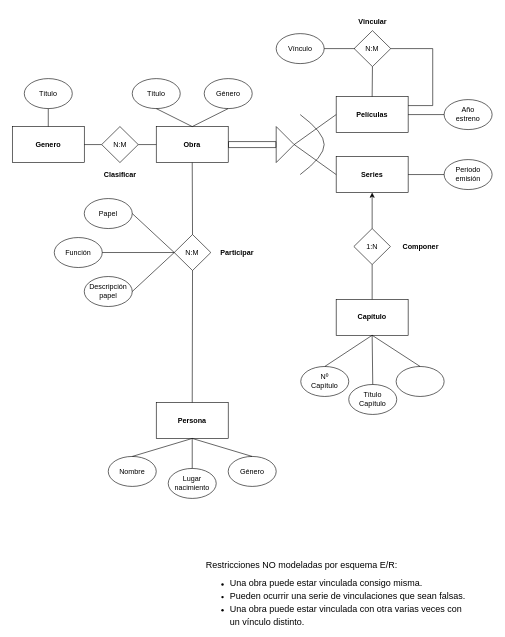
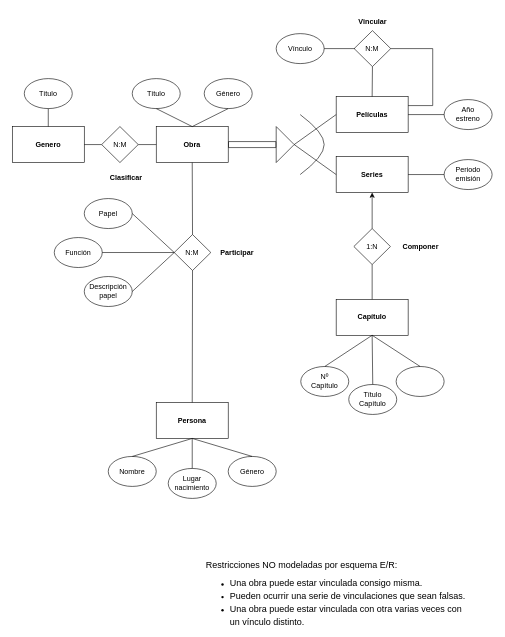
(120, 174) -> (126, 177)
